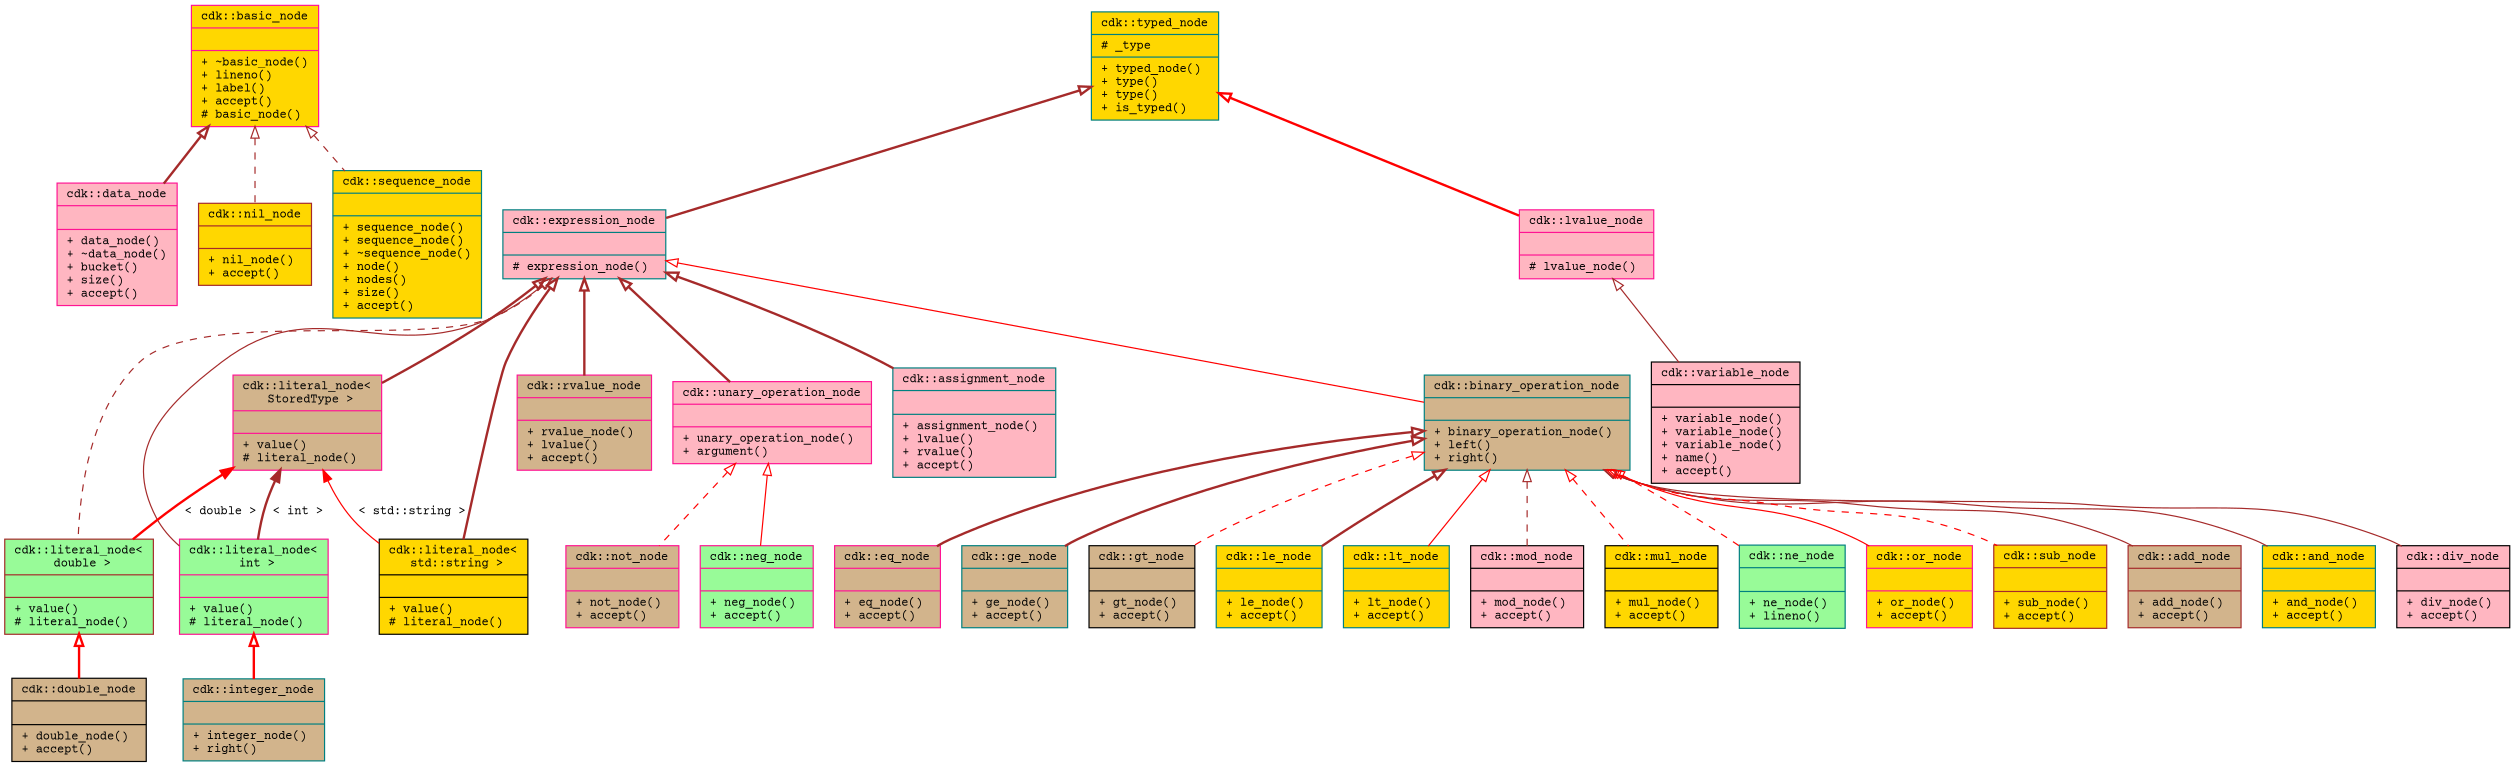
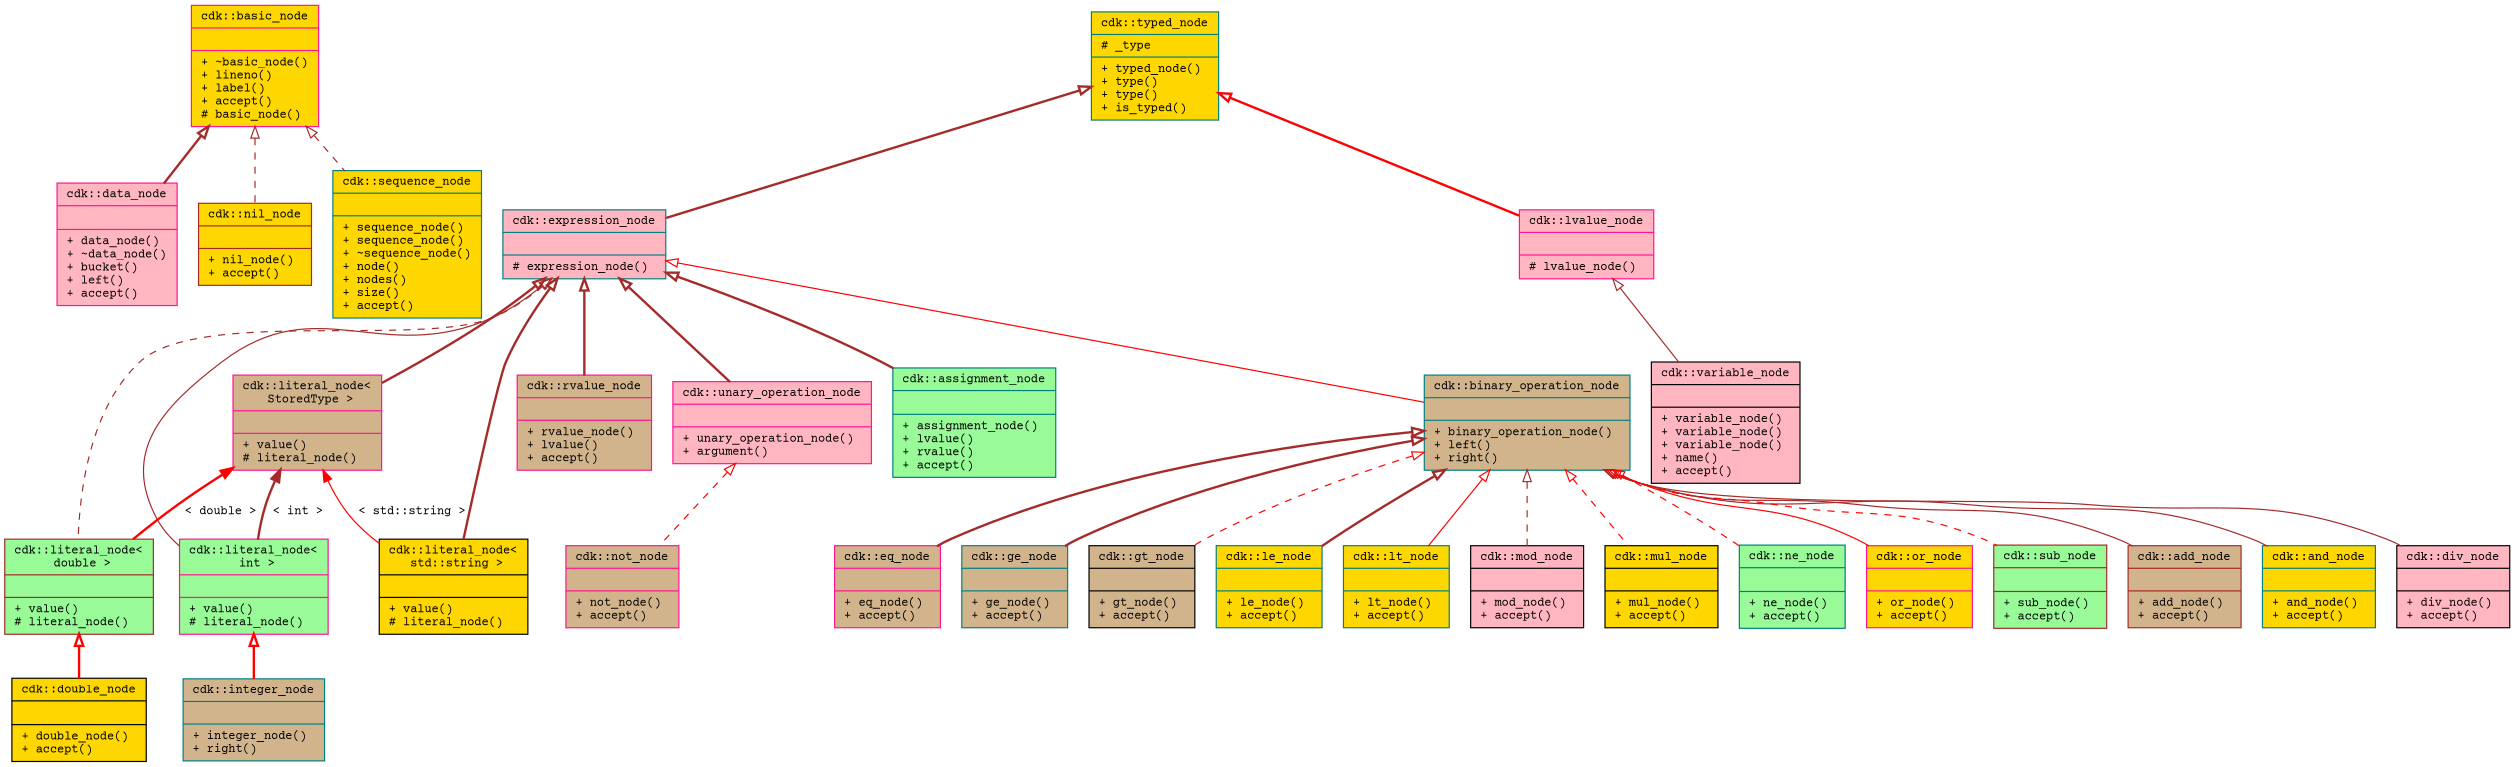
(96, 280) -> (96, 280)
(974, 423) -> (974, 423)
(757, 587) -> none
(2050, 587) -> (2050, 587)
(1785, 616) -> (1785, 616)
(79, 720) -> (79, 720)
